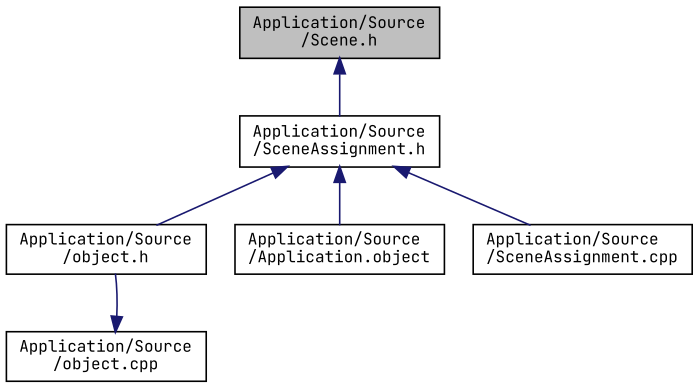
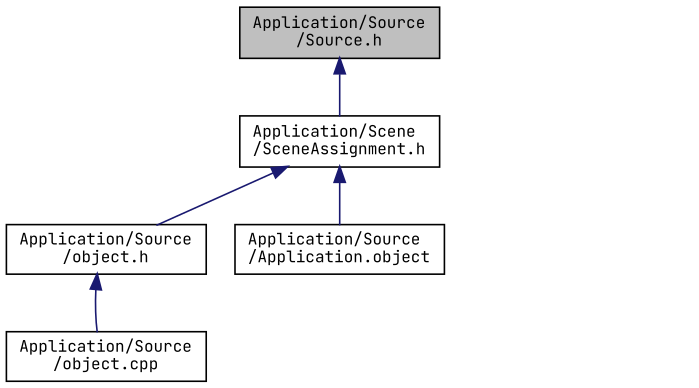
(340, 33) -> (340, 33)
(340, 141) -> (340, 141)
(583, 249) -> none
(117, 295) -> (96, 311)
